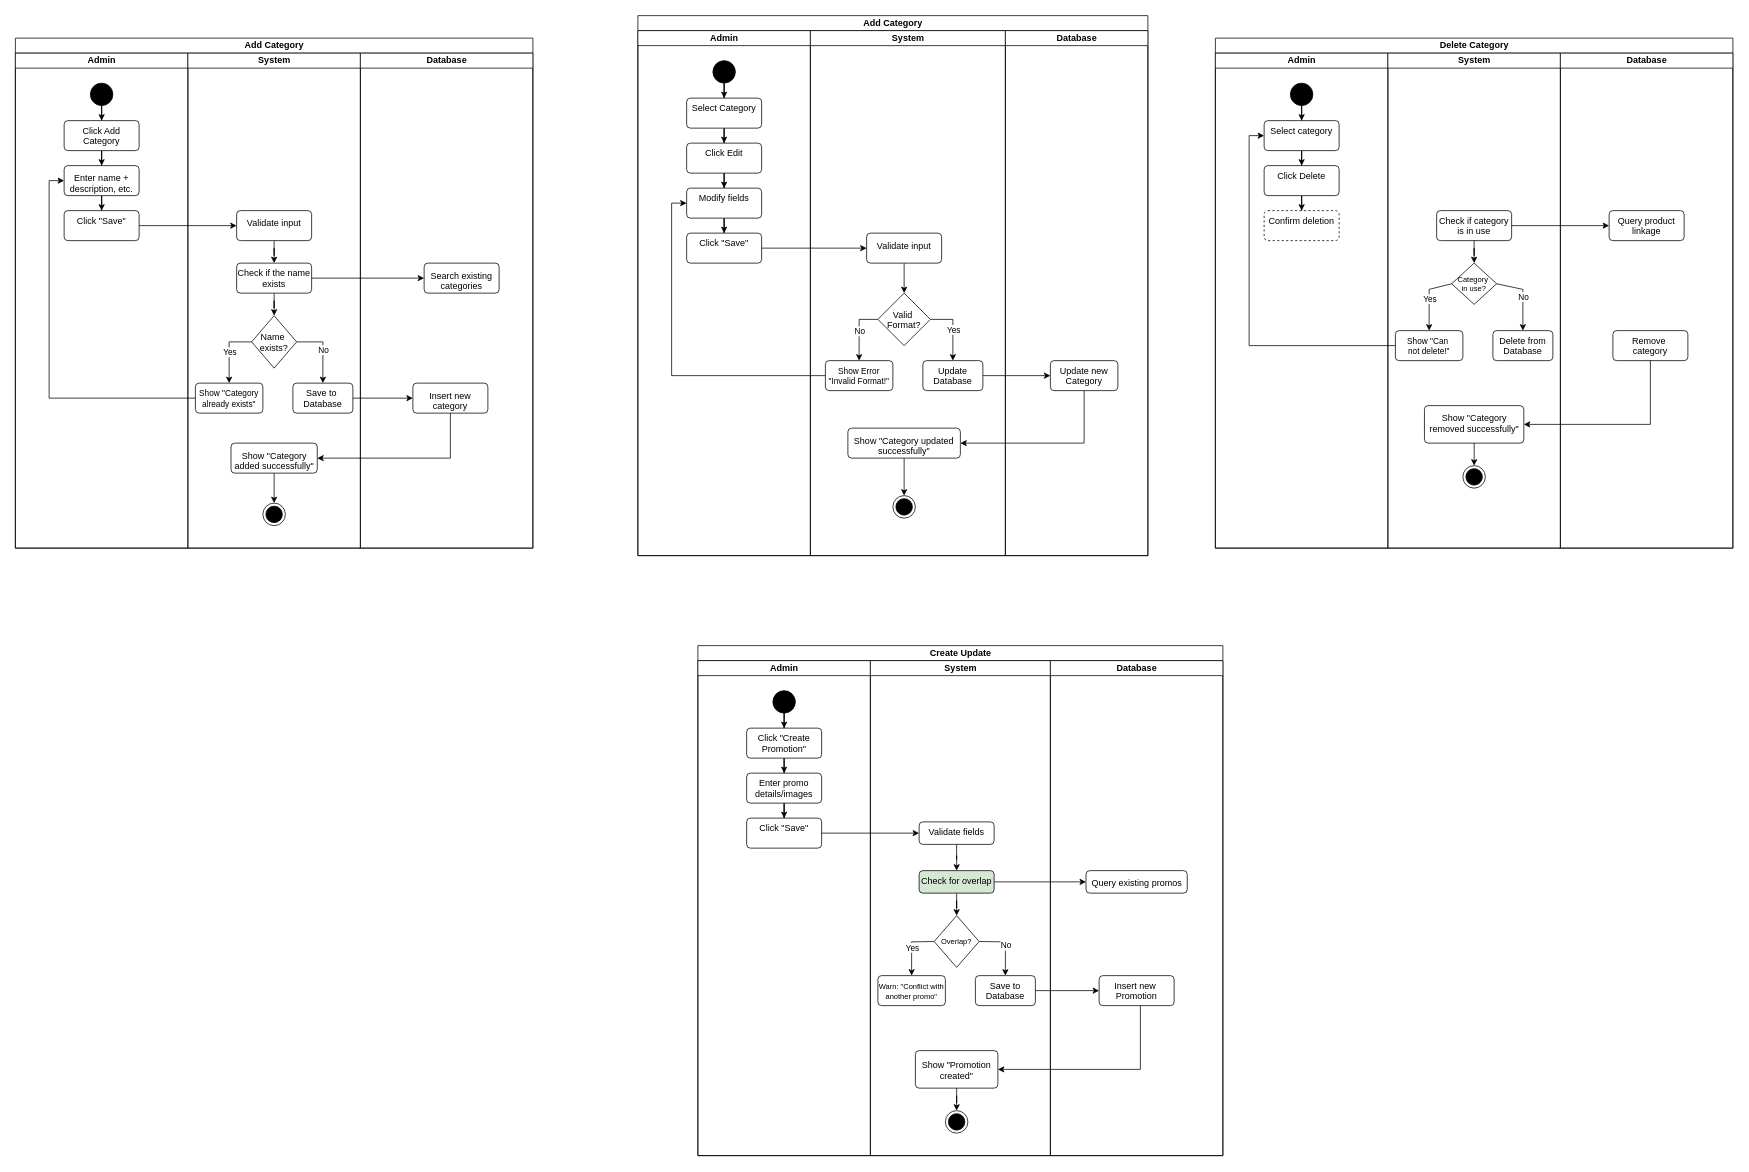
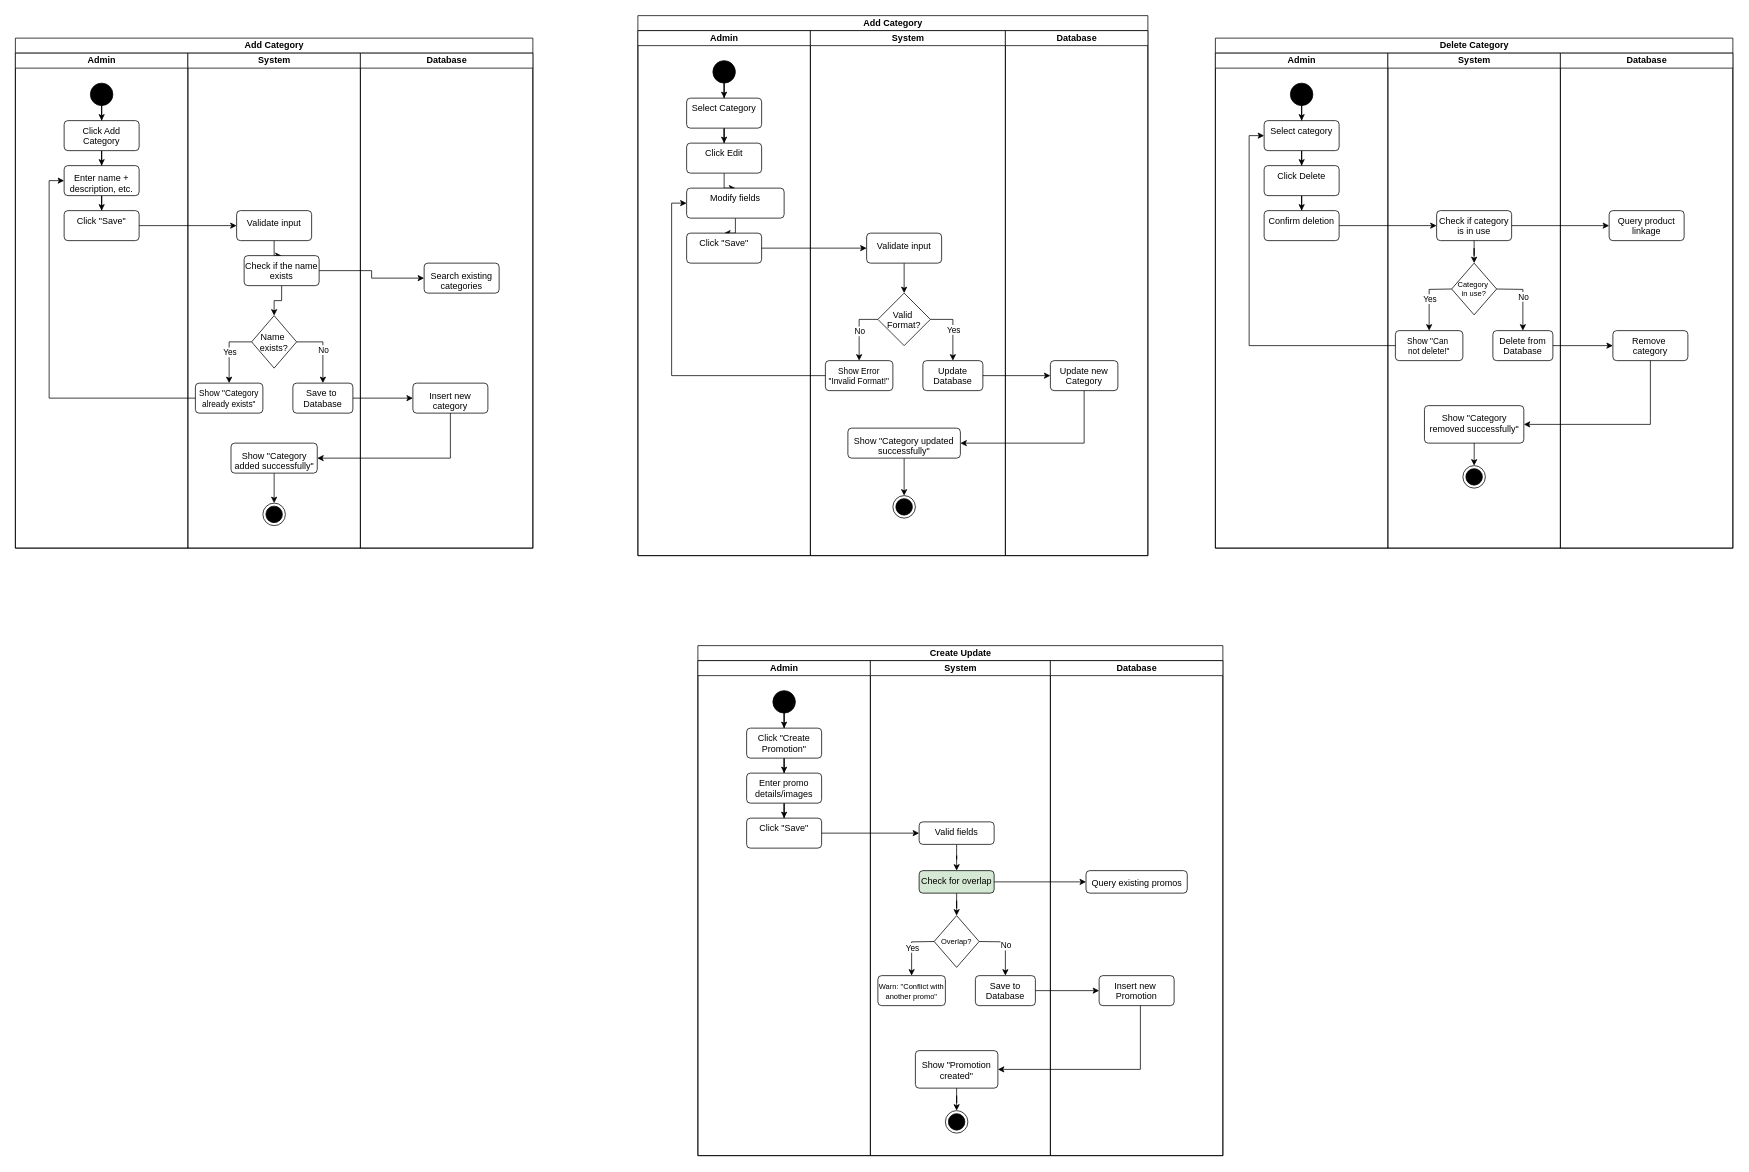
(724, 203) -> (735, 203)
(1302, 225) -> (1302, 225)
none -> (1385, 225)
(274, 278) -> (282, 270)
(1474, 284) -> (1474, 289)
none -> (1580, 345)
(957, 832) -> (957, 832)
